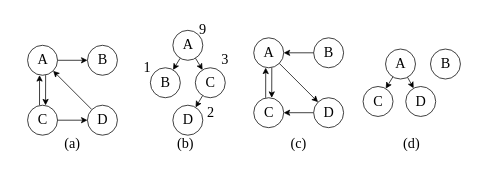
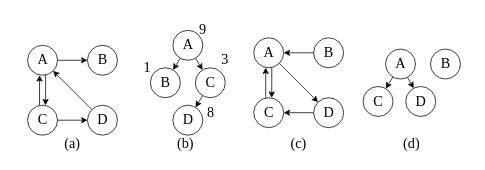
(211, 113) -> (211, 113)
